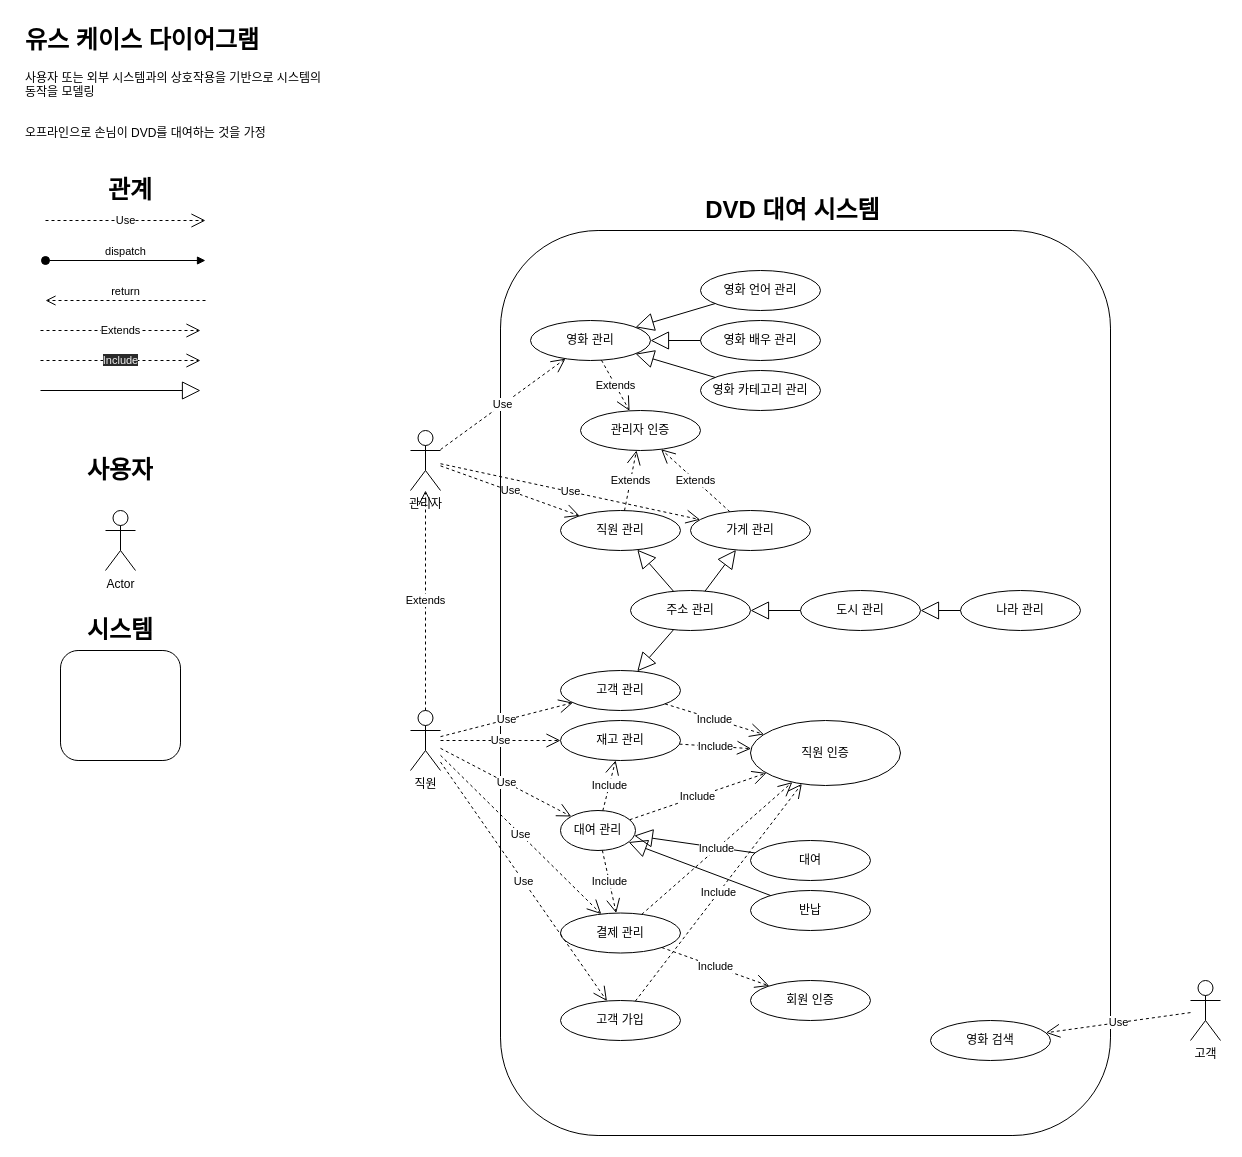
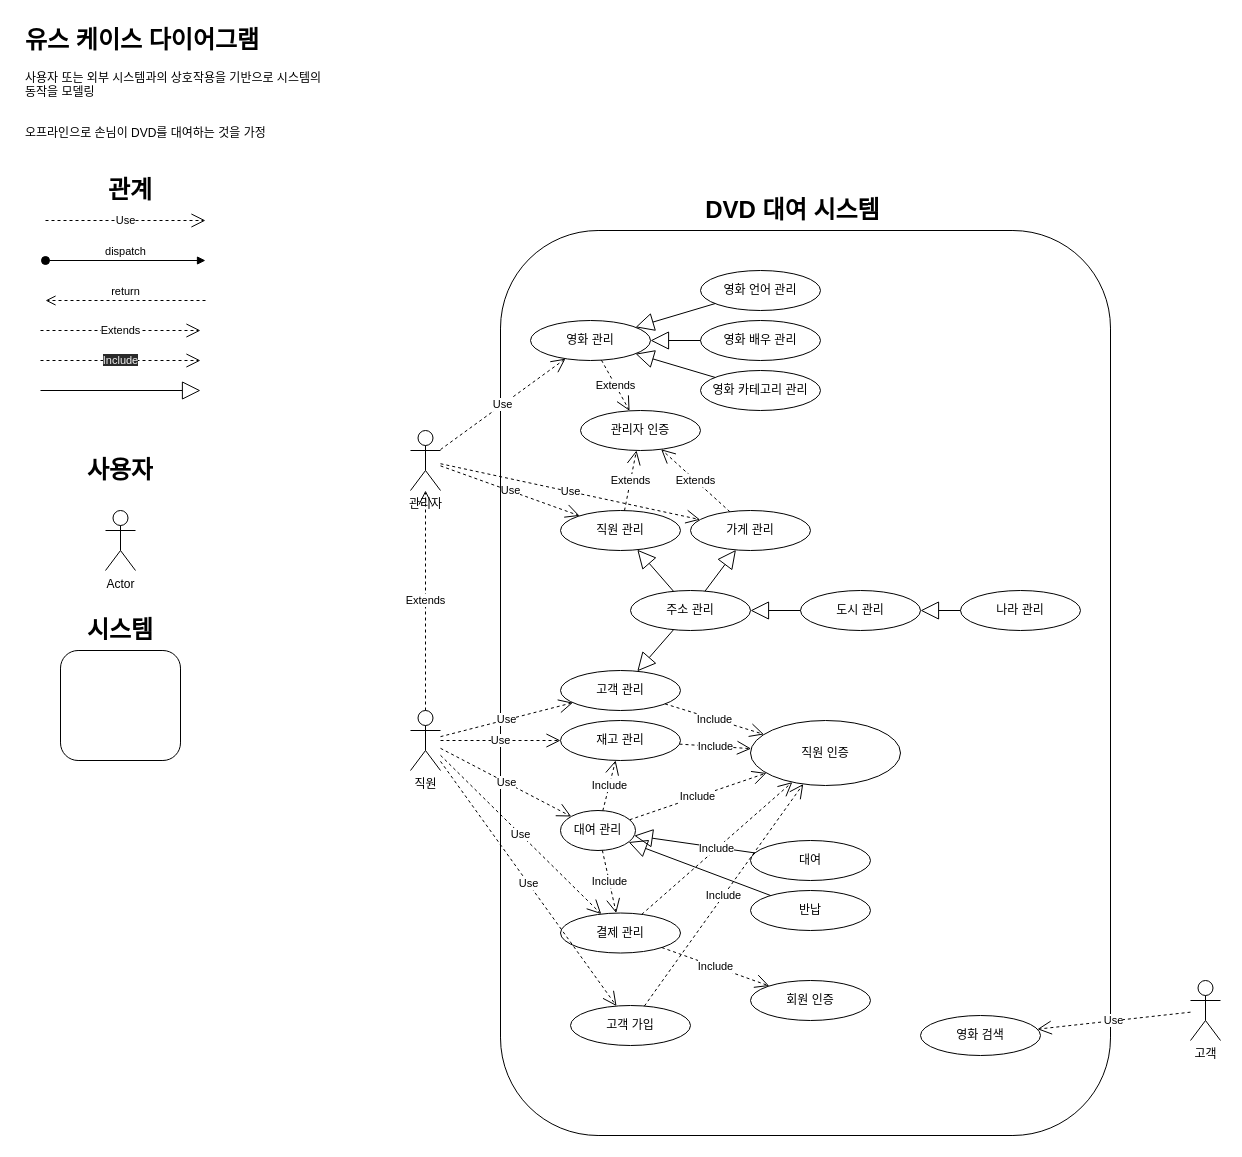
(621, 1021) -> (631, 1026)
(991, 1041) -> (981, 1036)
